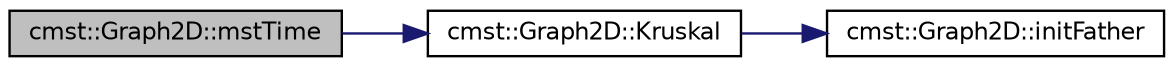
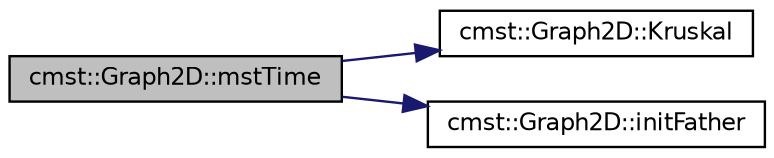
(772, 33) -> (373, 100)
